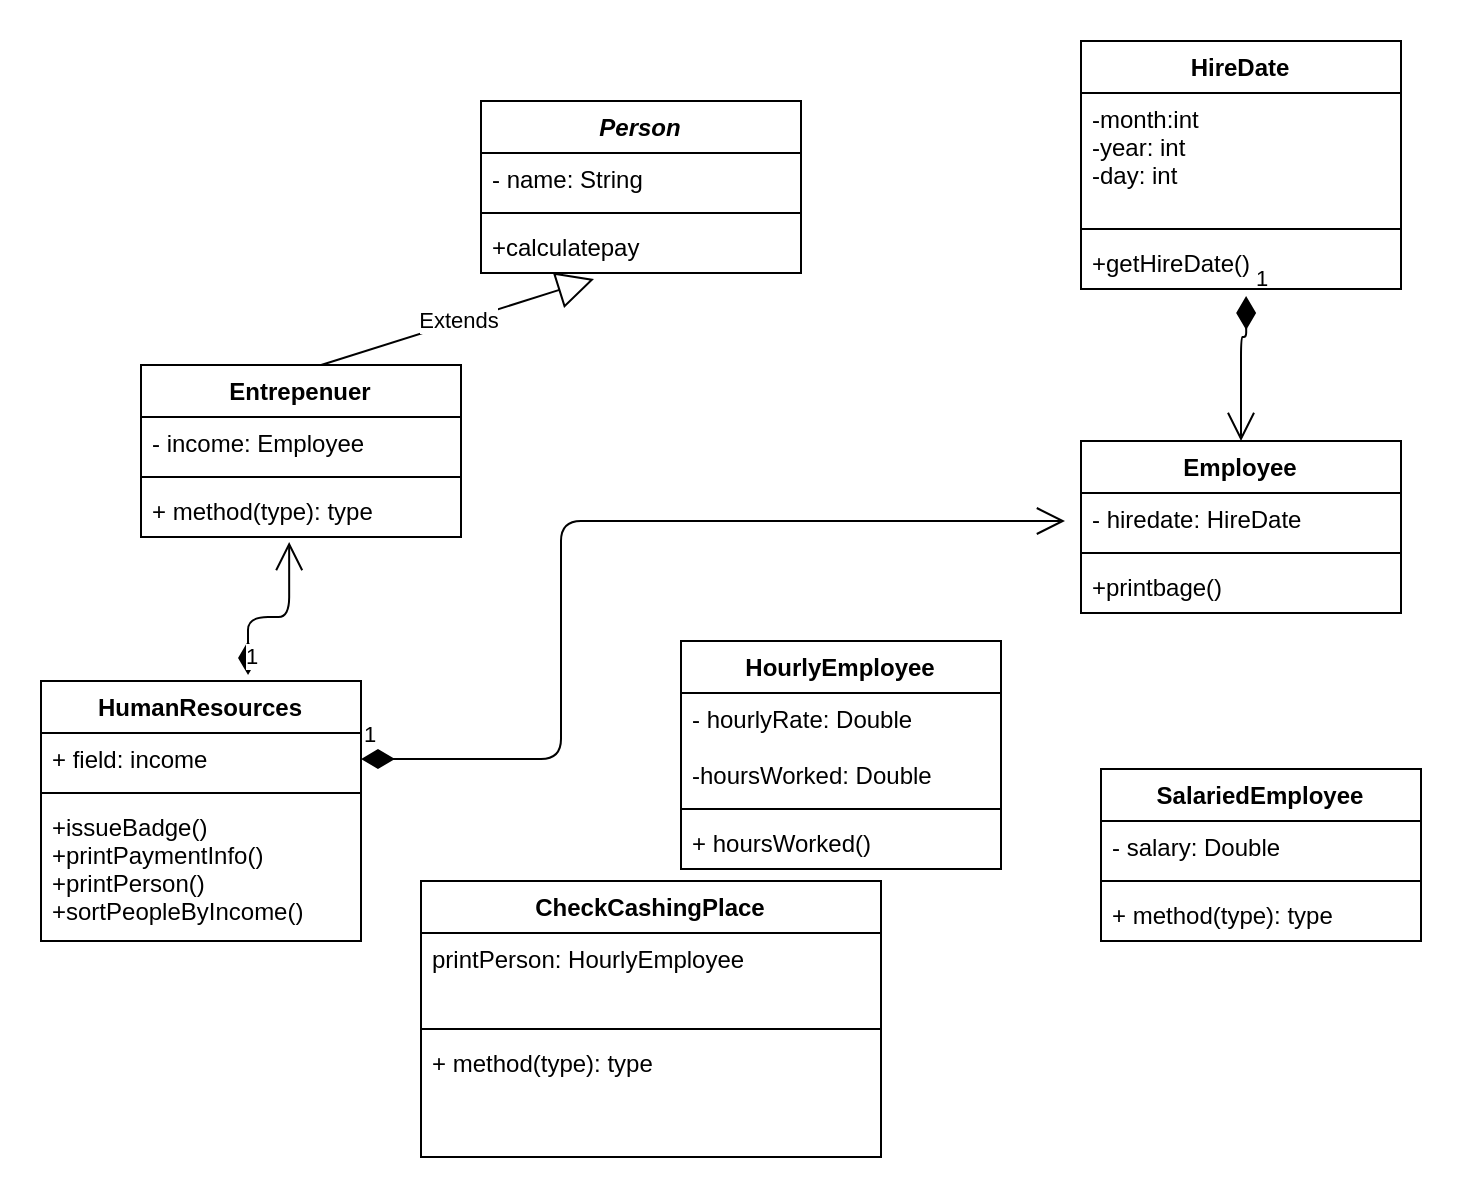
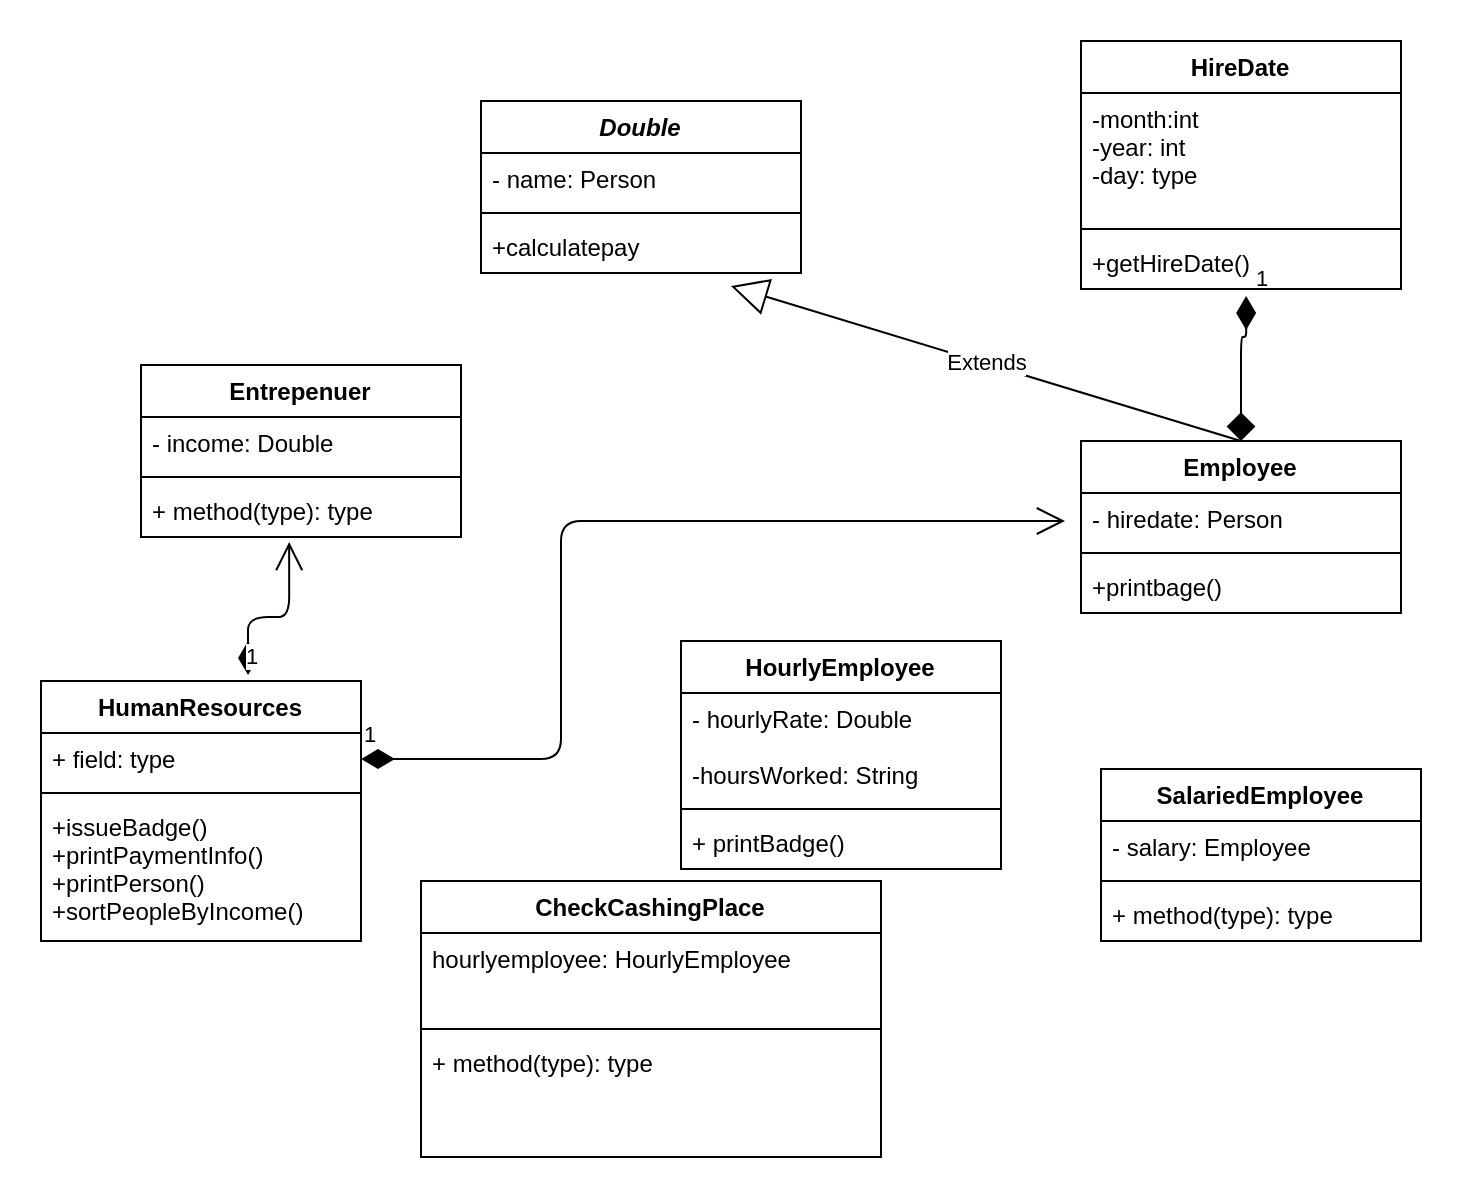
(1153, 120) -> (1153, 120)
(640, 128) -> (640, 128)
(574, 180) -> (577, 180)
none -> (889, 334)
(371, 349) -> none
(1241, 424) -> (1241, 413)
(257, 444) -> (244, 444)
(1211, 520) -> (1200, 520)
(811, 720) -> (811, 720)
(134, 760) -> (124, 760)
(790, 844) -> (780, 844)
(1204, 848) -> (1217, 848)
(598, 960) -> (615, 960)
